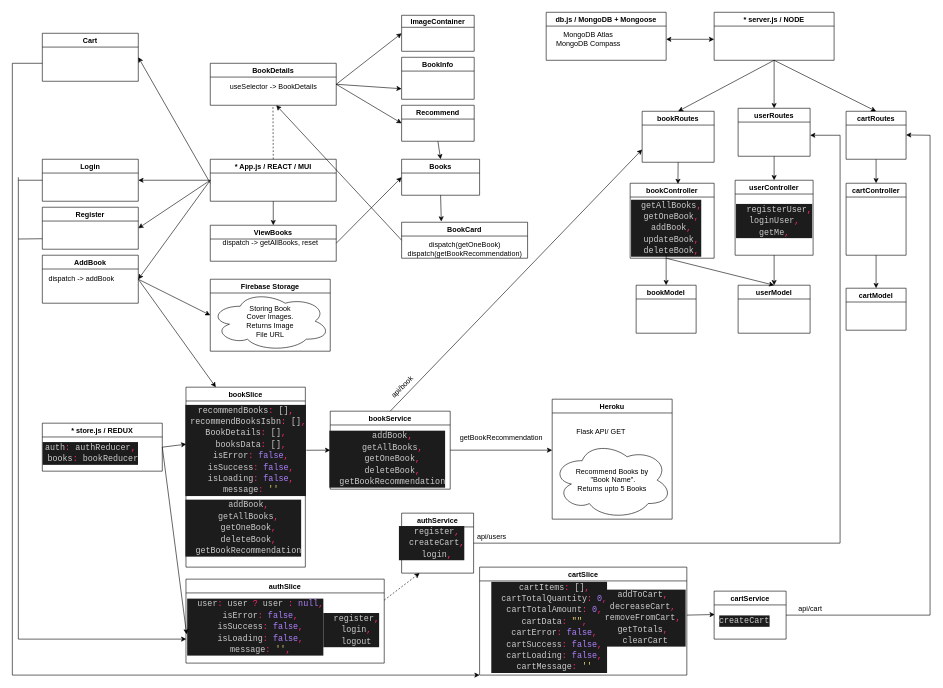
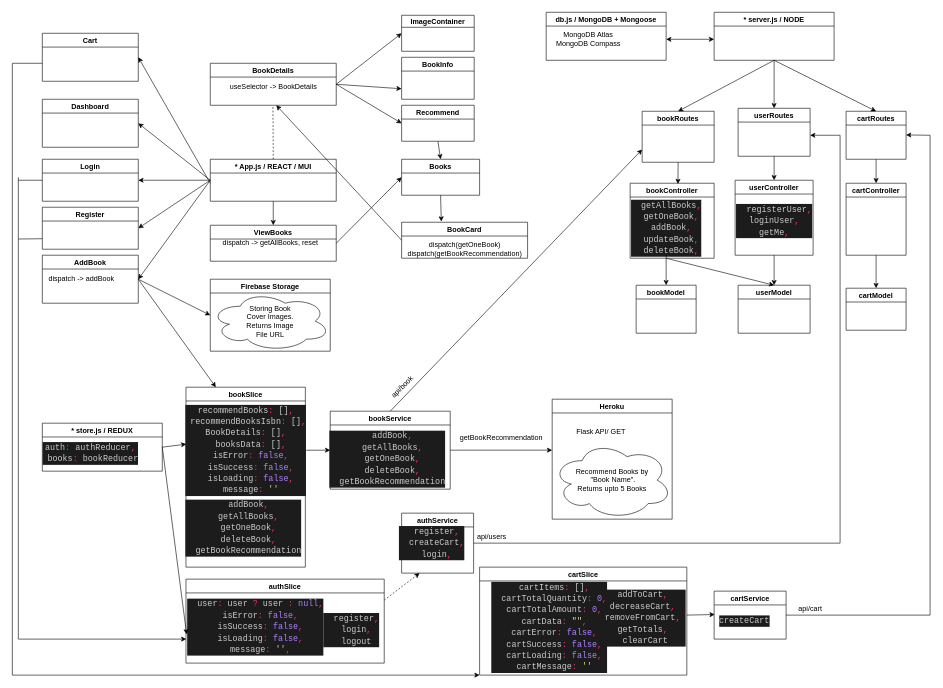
none -> (90, 123)
none -> (173, 151)
